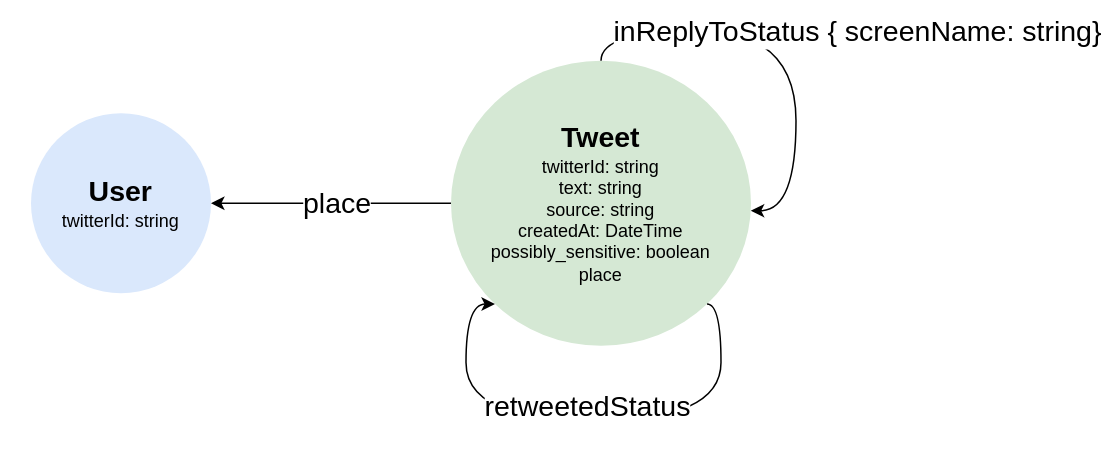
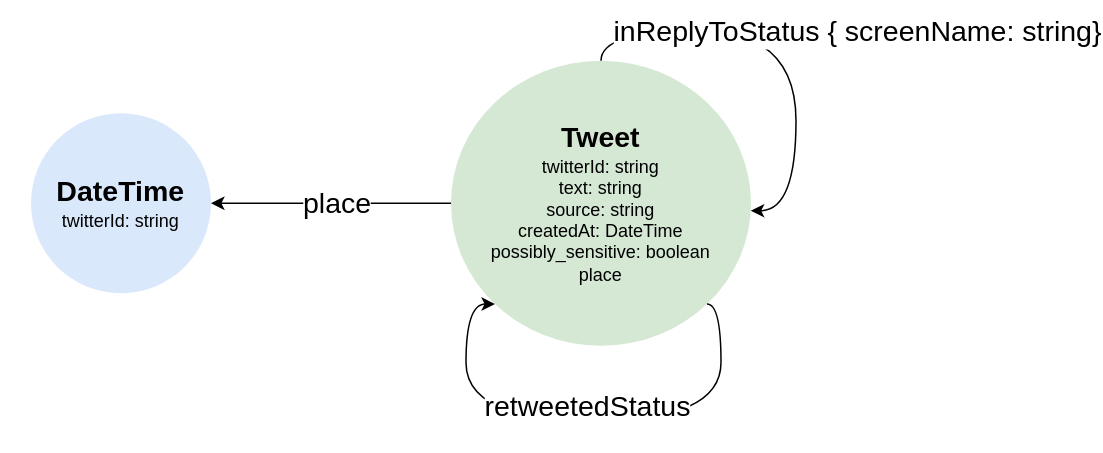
(121, 203) -> (121, 203)
